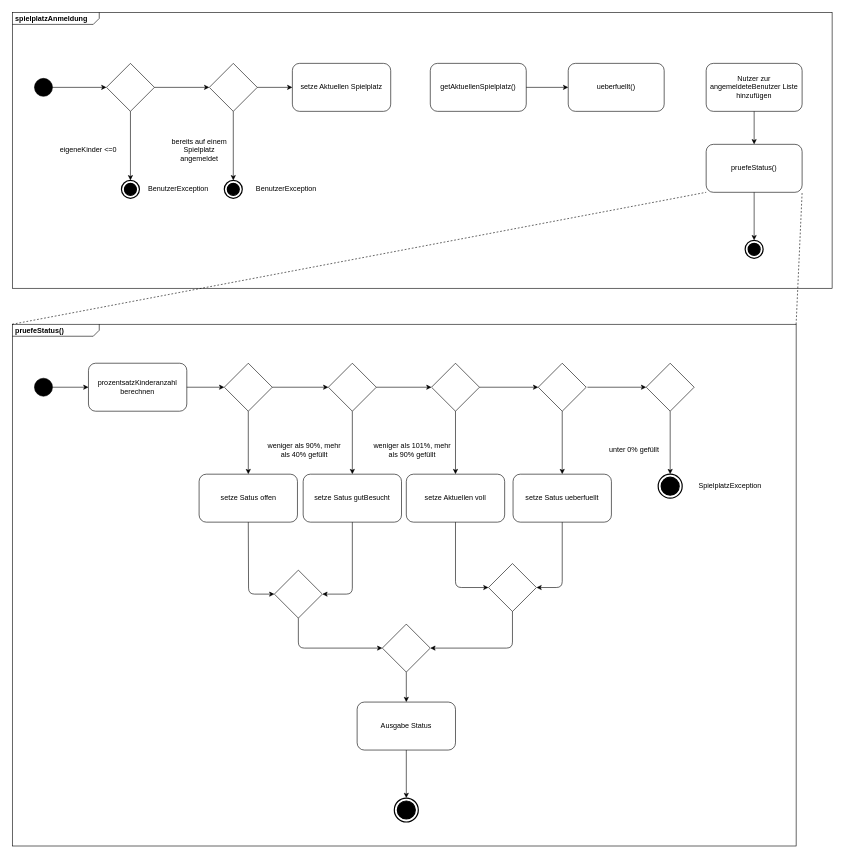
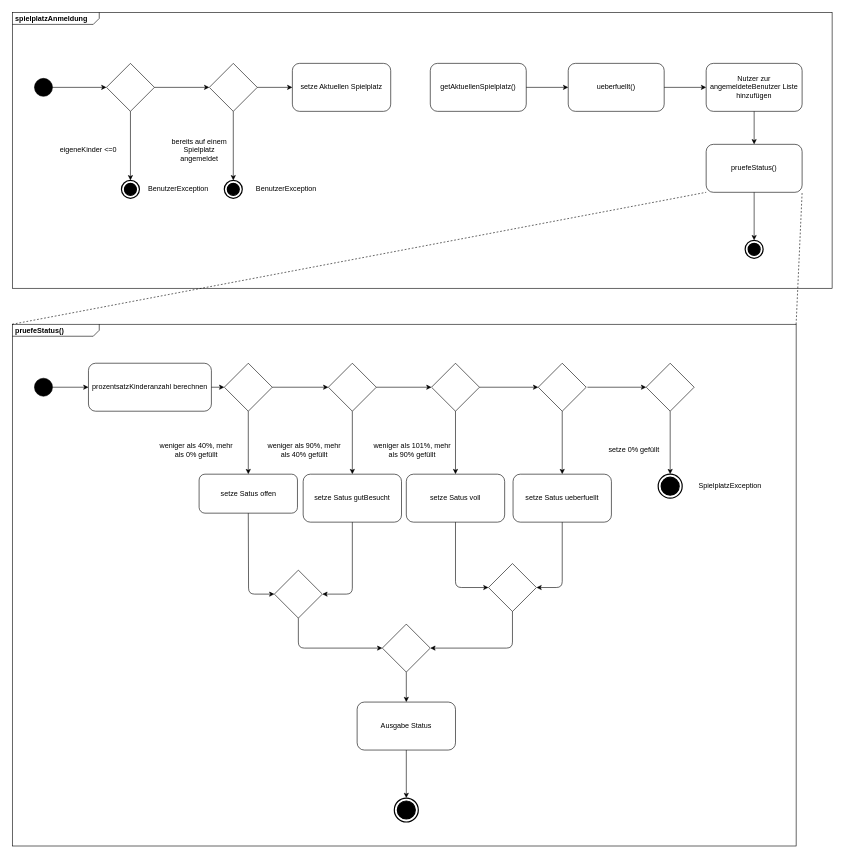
none -> (684, 87)
(138, 387) -> (150, 387)
none -> (197, 450)
(635, 450) -> (635, 450)
(248, 498) -> (248, 494)
(456, 498) -> (456, 498)
